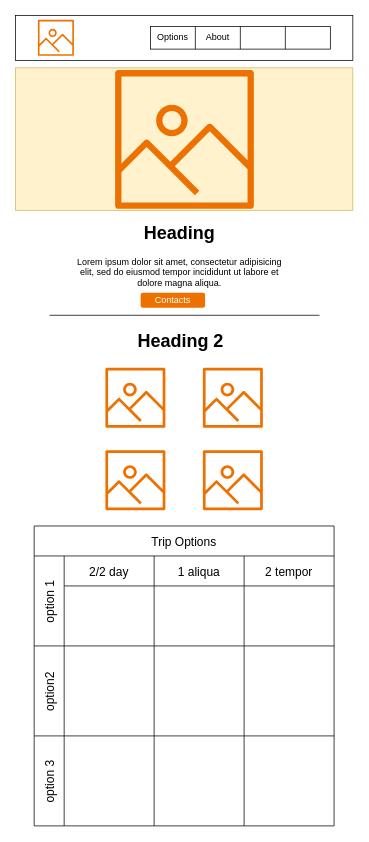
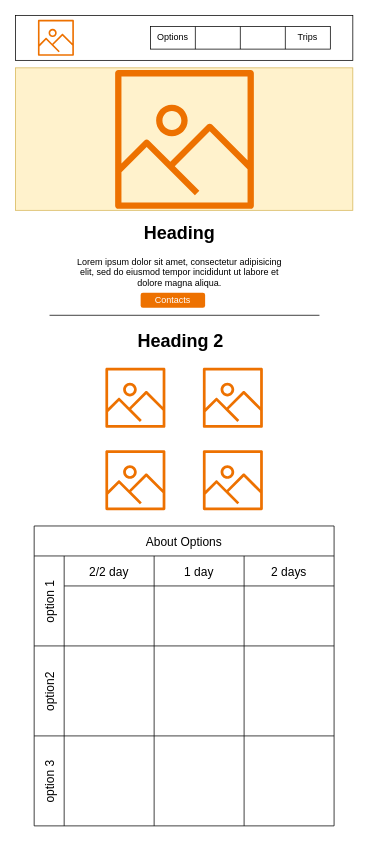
(218, 38) -> none
none -> (308, 38)
(184, 542) -> (184, 542)
(199, 572) -> (199, 572)
(289, 572) -> (289, 572)
